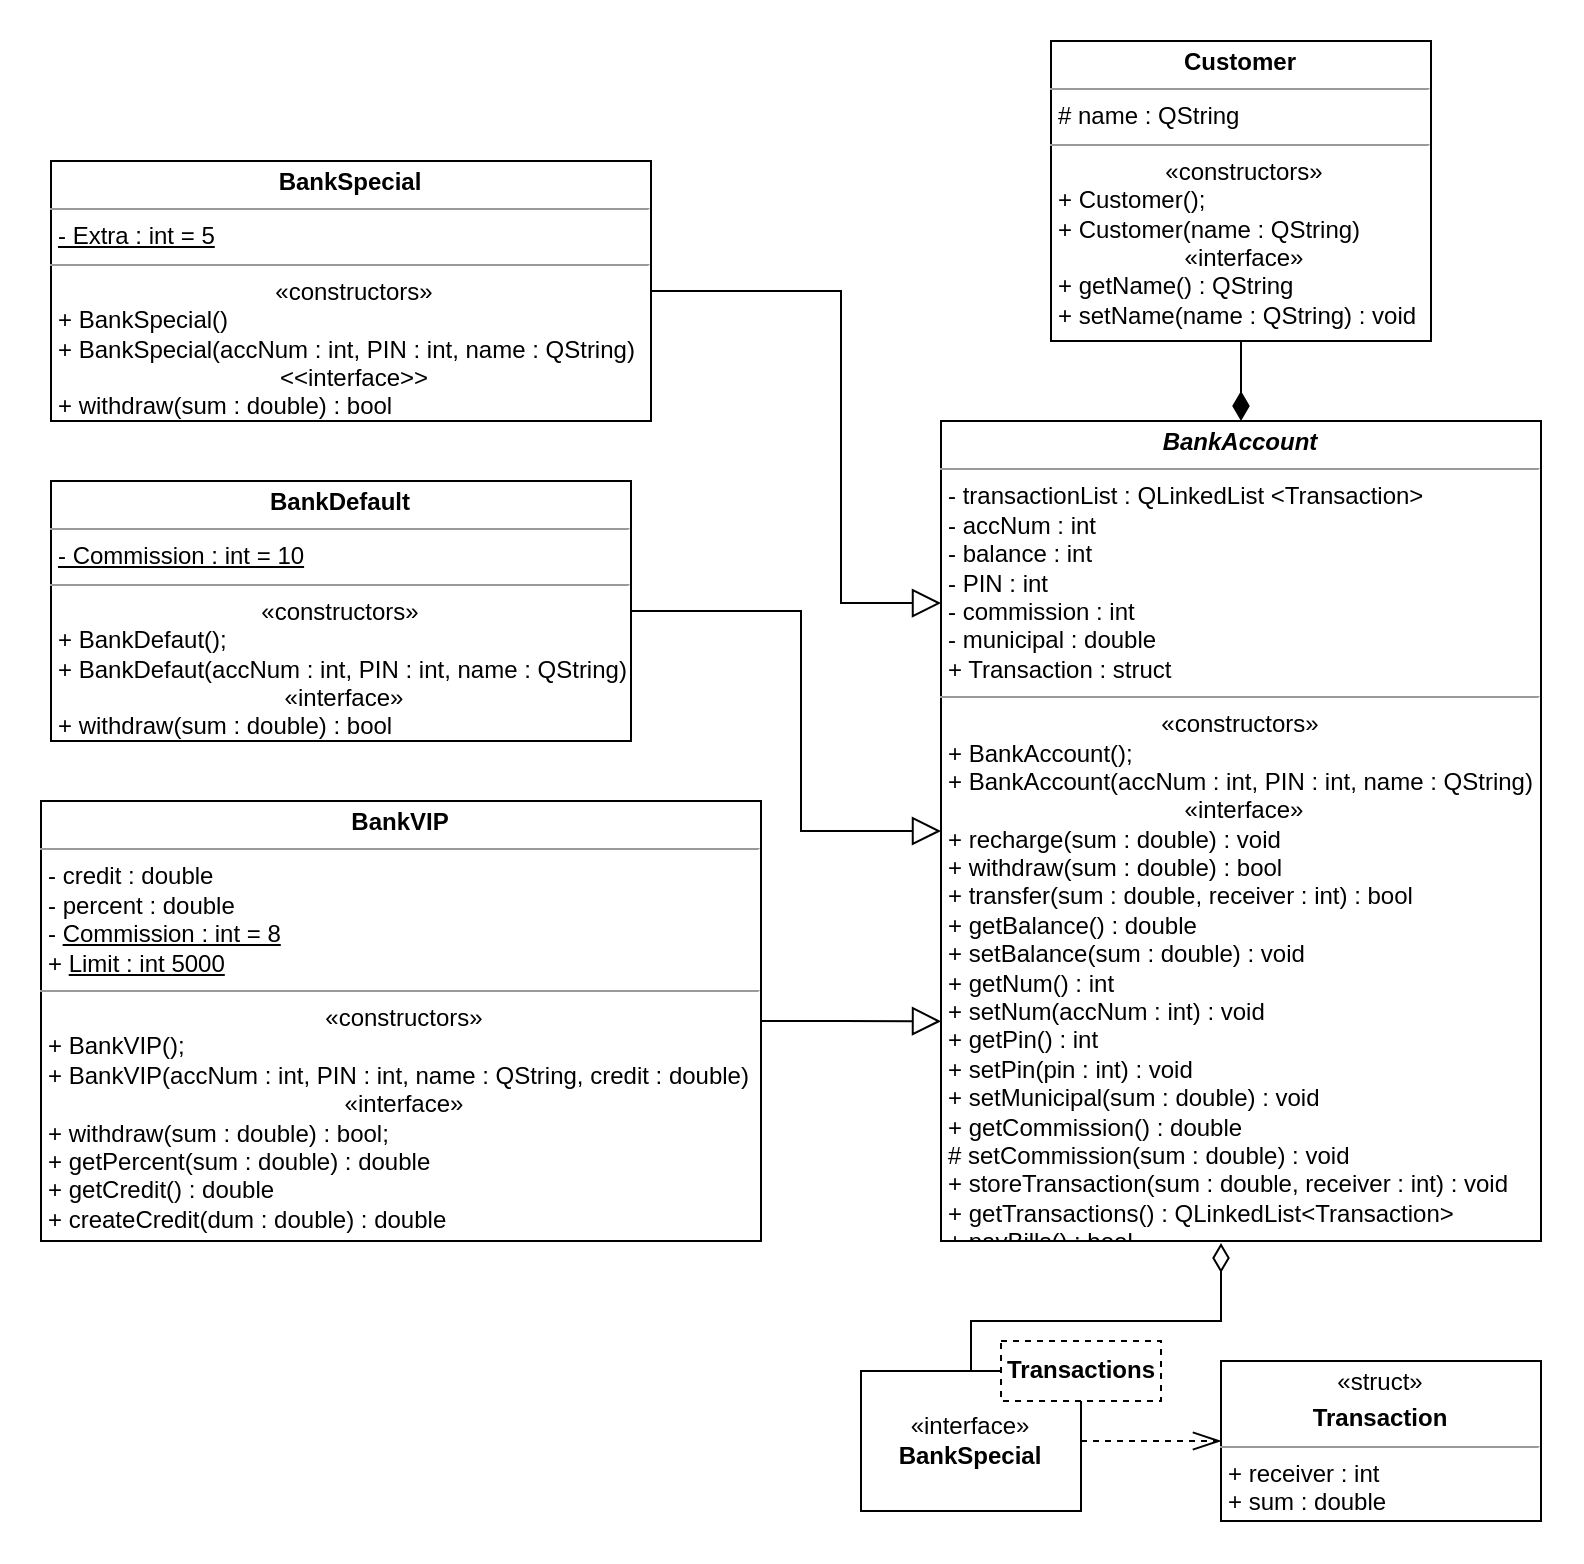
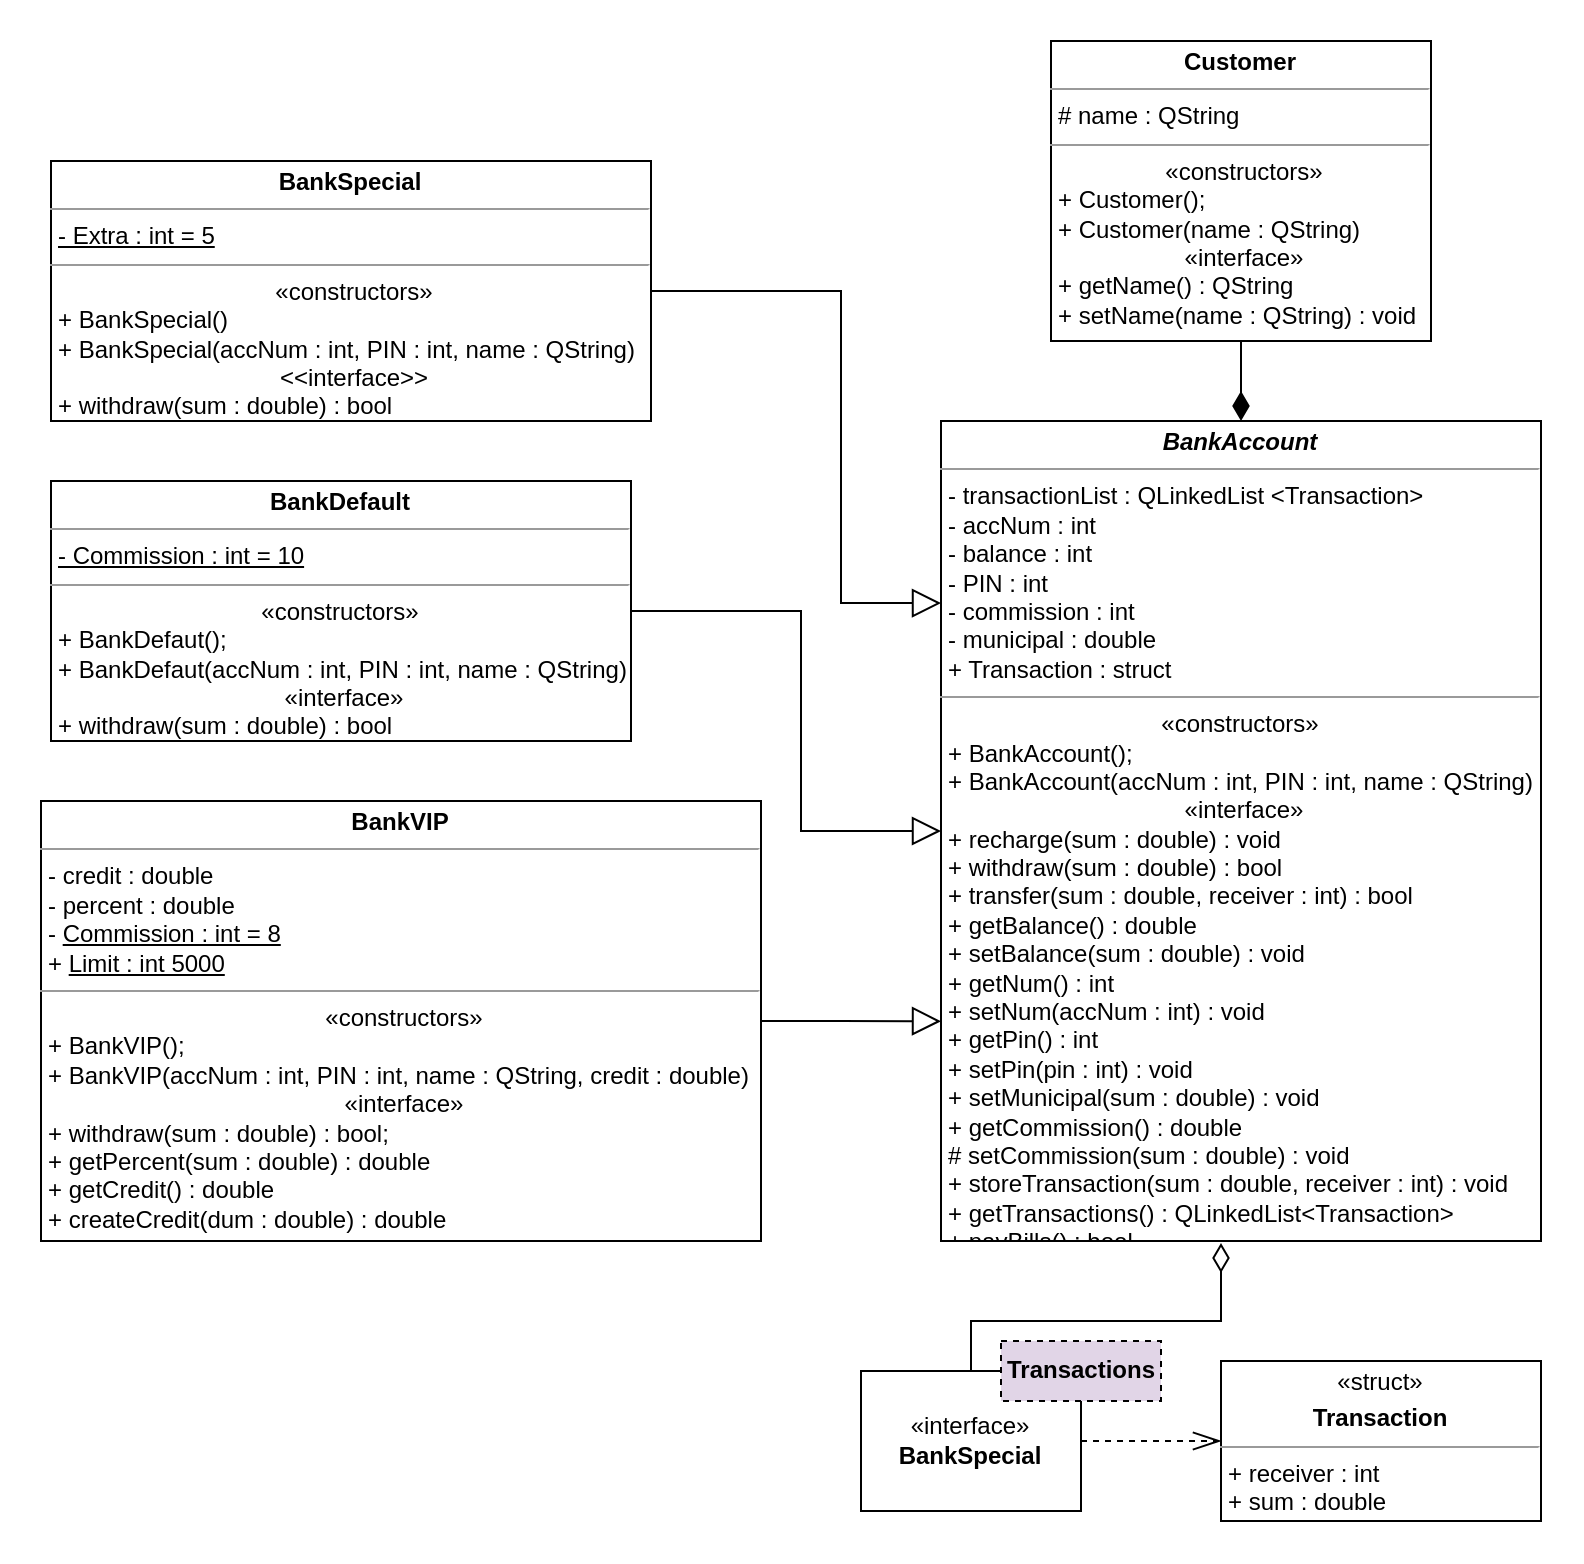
(1081, 1371) -> (1081, 1371)
